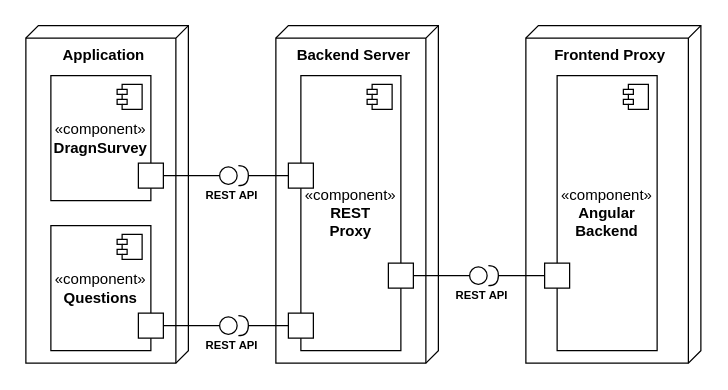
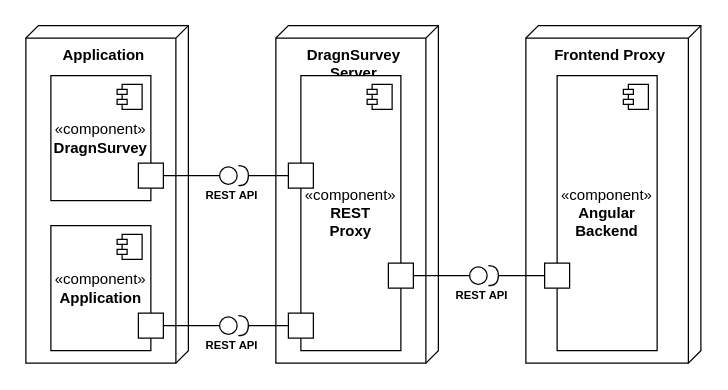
(354, 56) -> (354, 65)
(101, 288) -> (101, 288)
